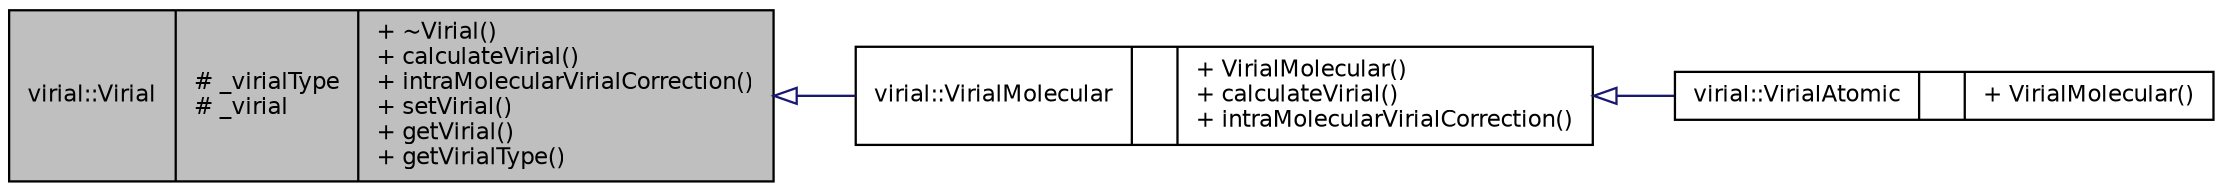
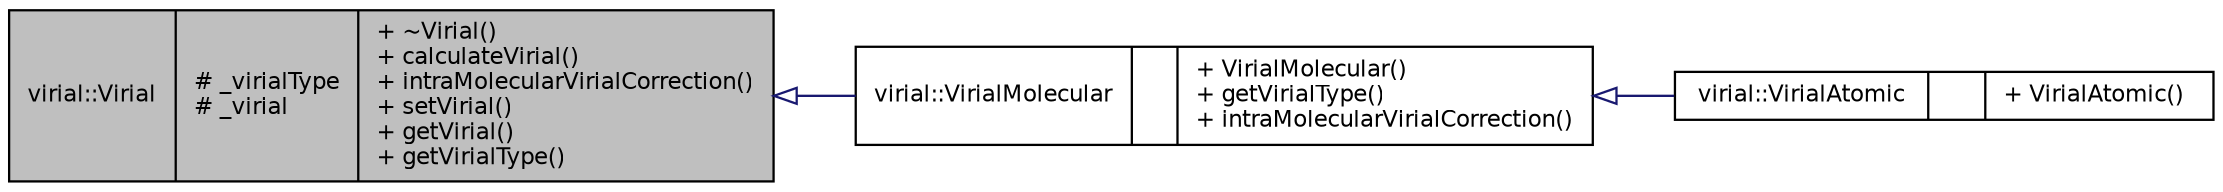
(1297, 95) -> (1290, 95)
(2089, 95) -> (2094, 95)
